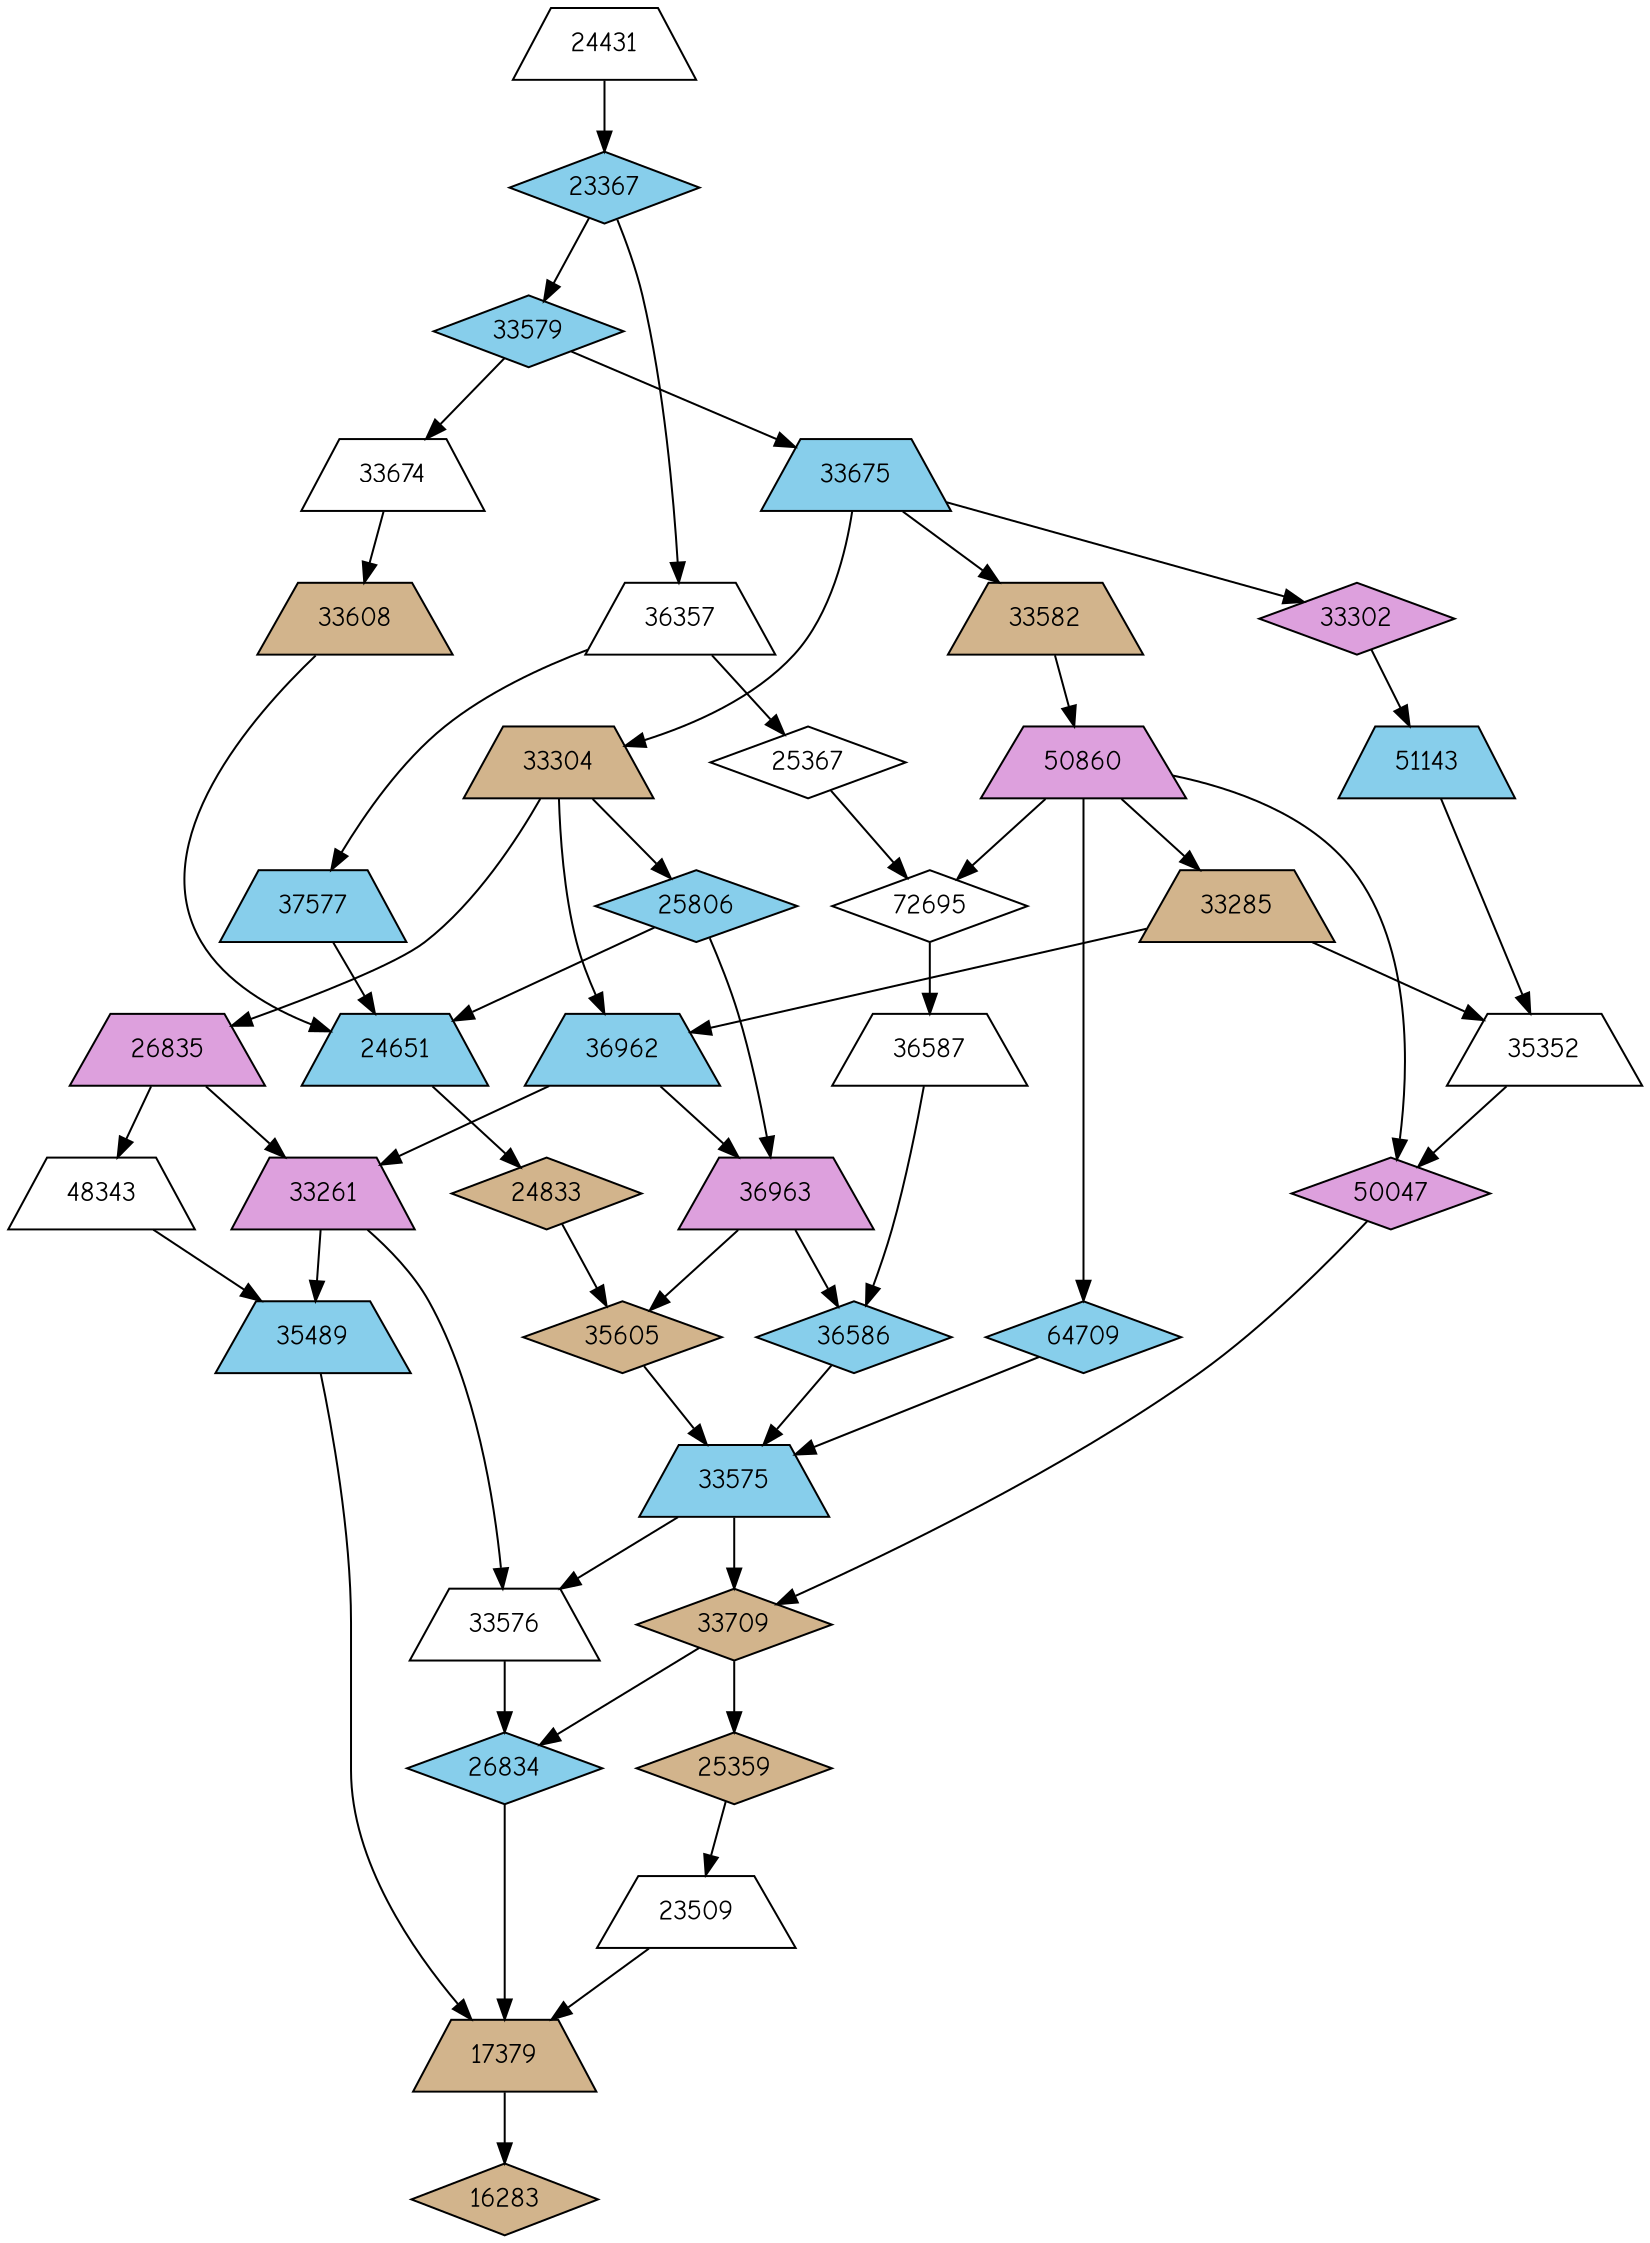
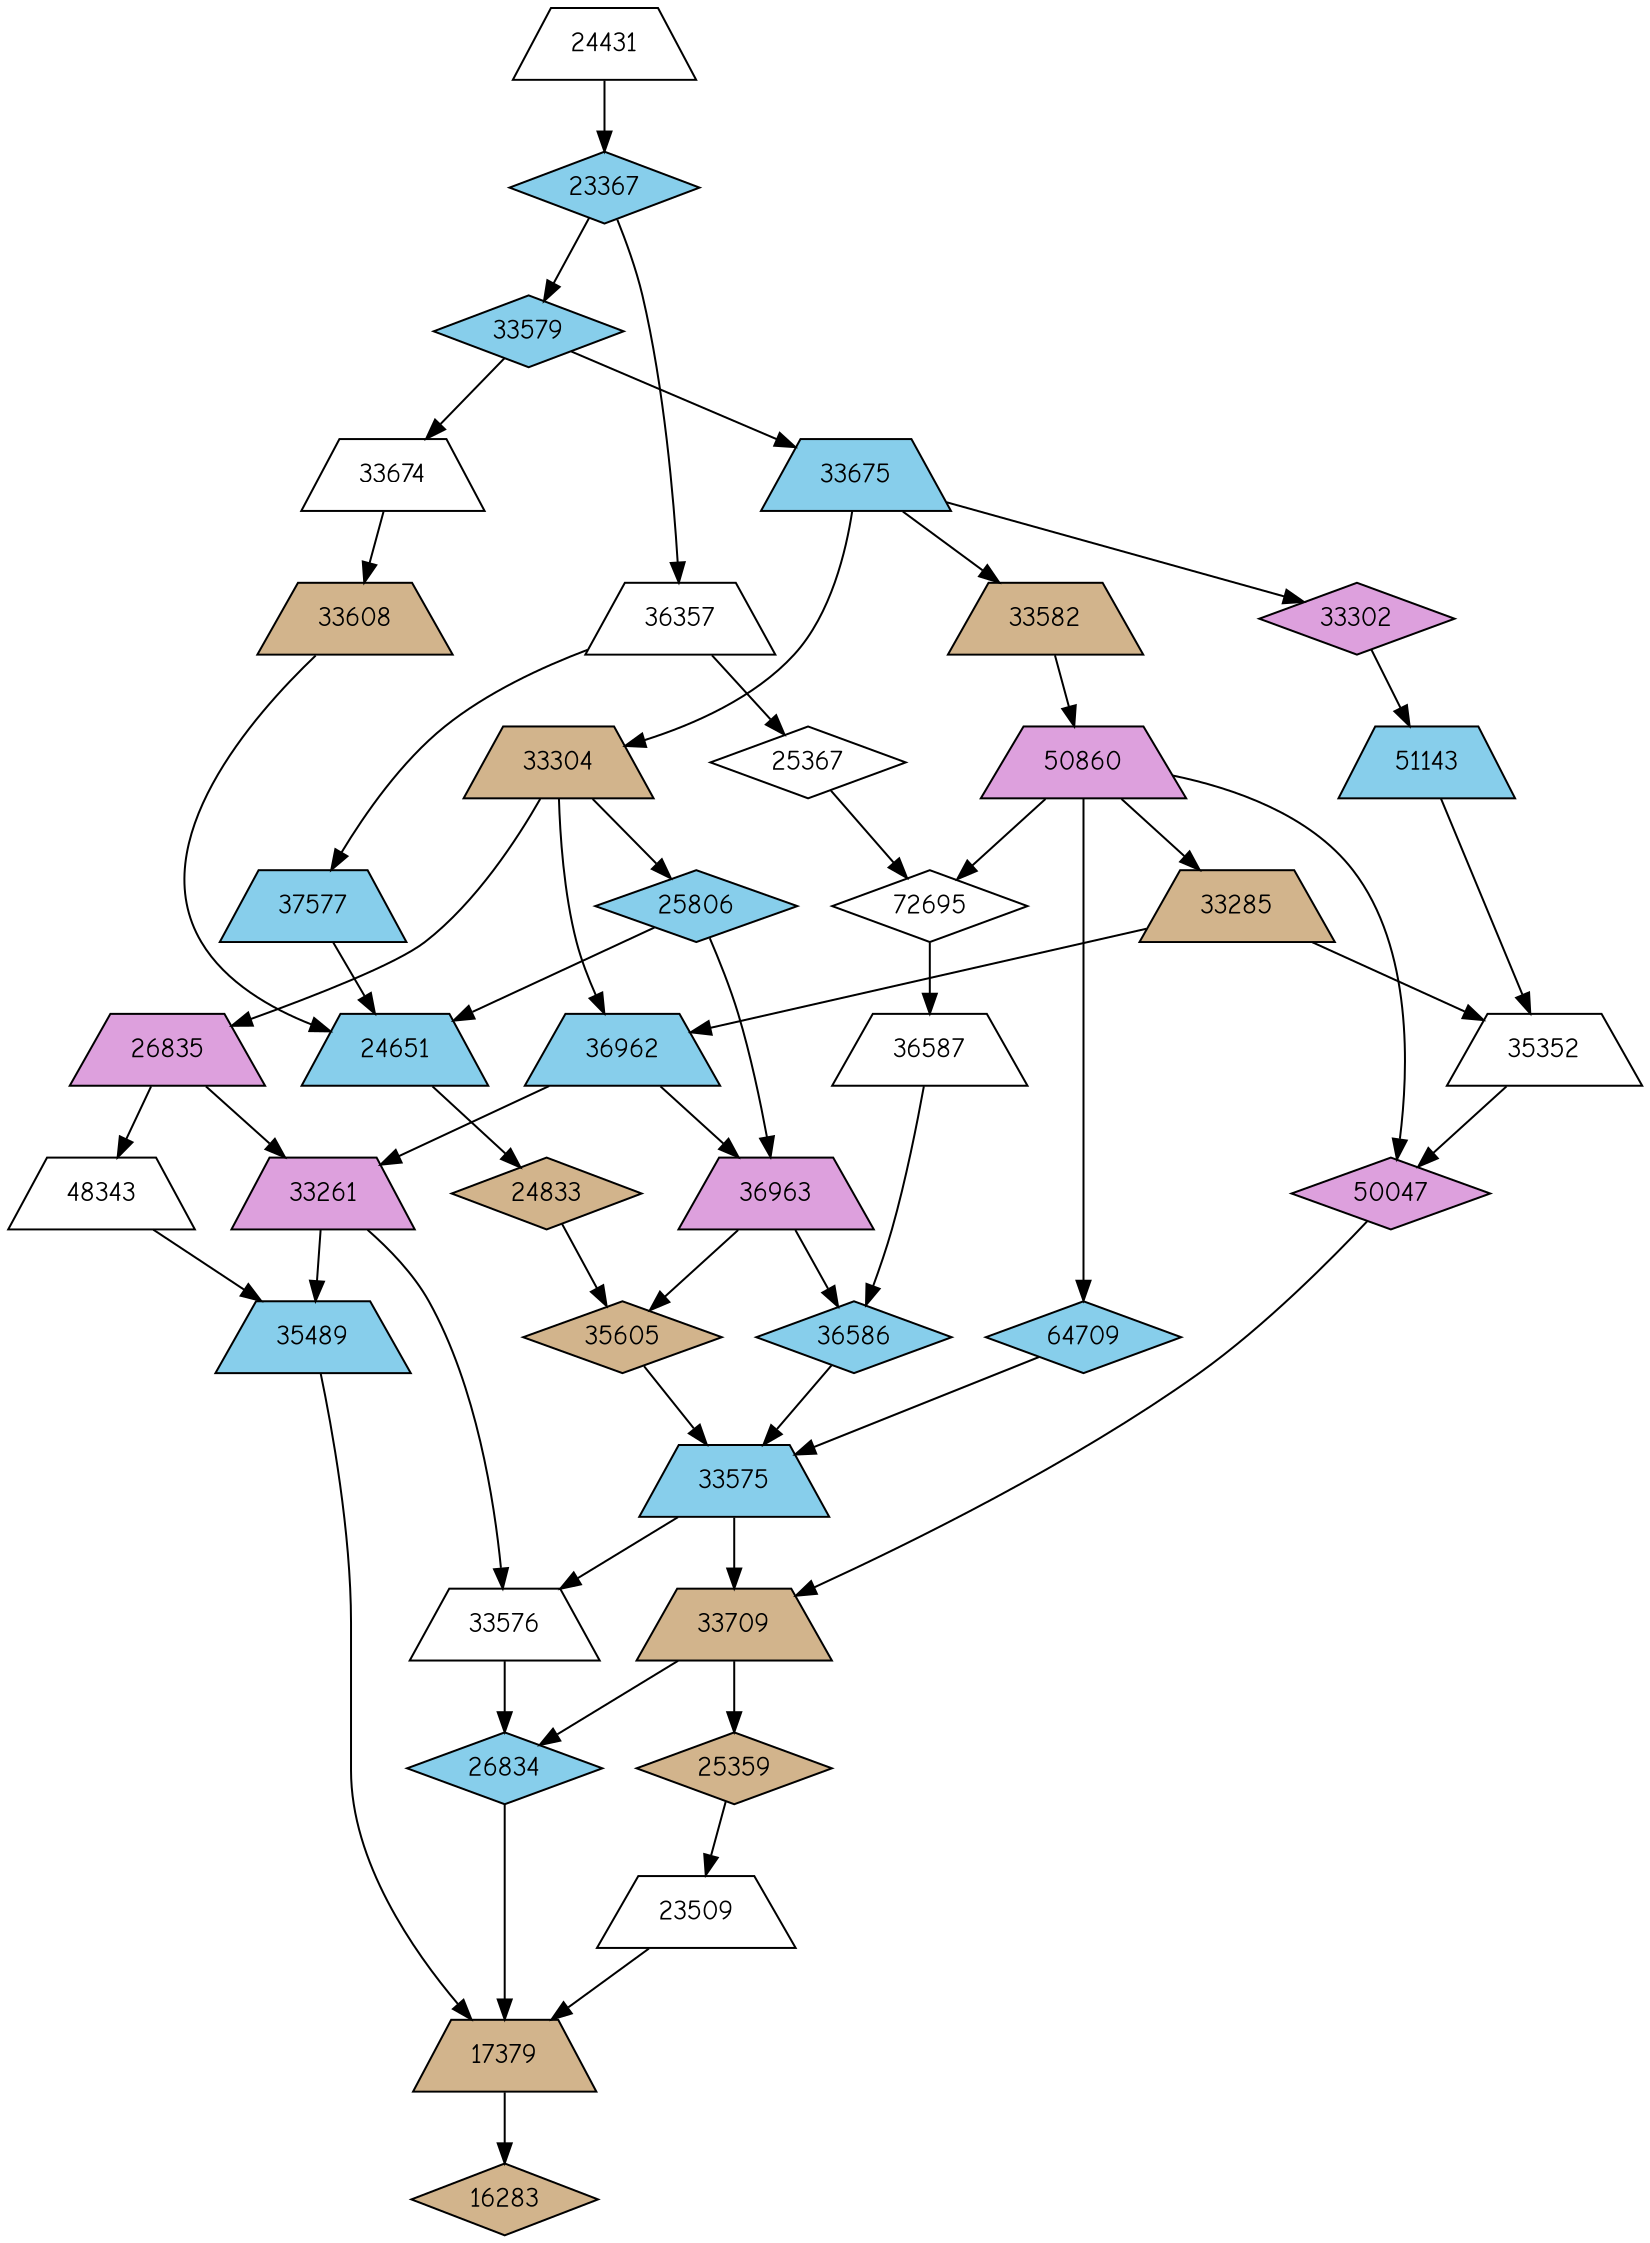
(734, 1625) -> (734, 1625)
